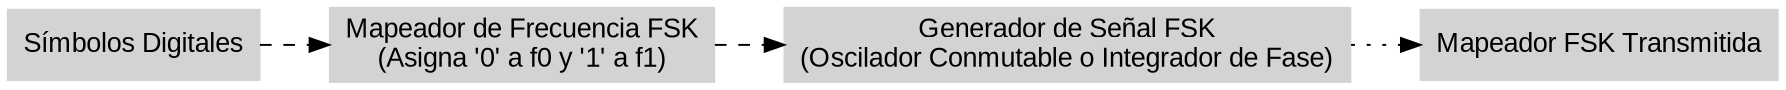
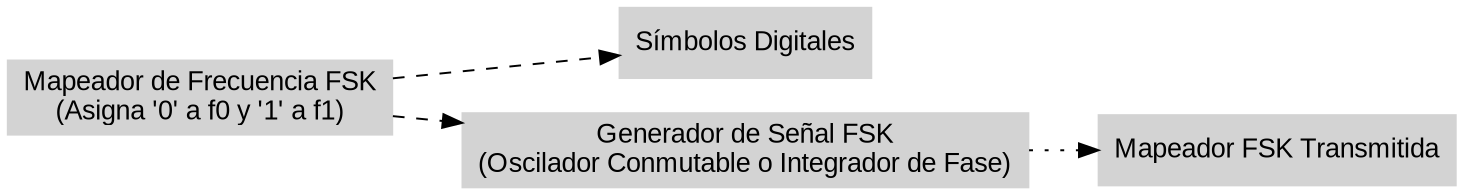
(285, 45) -> (496, 68)
